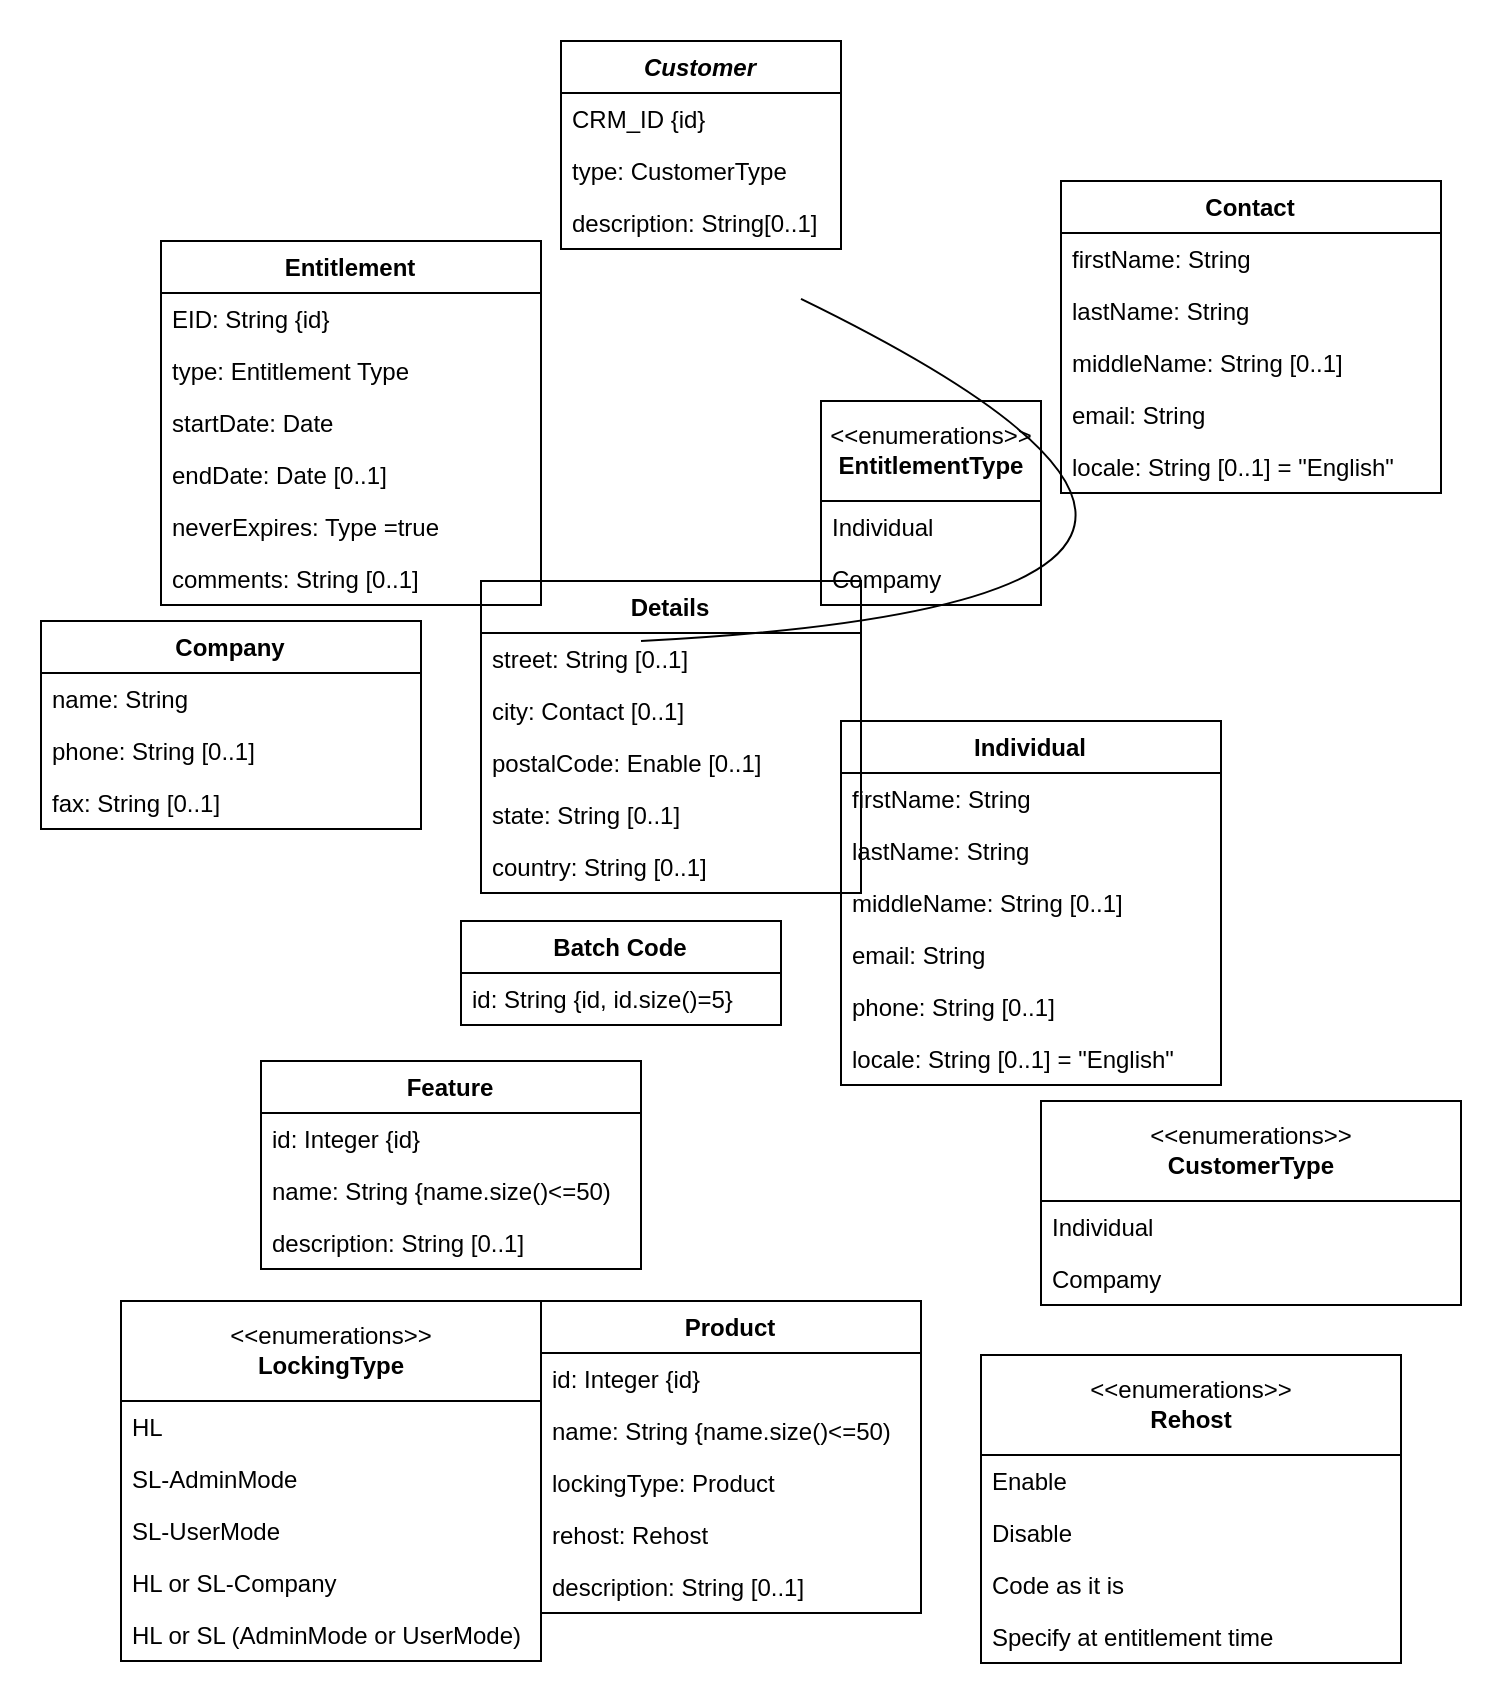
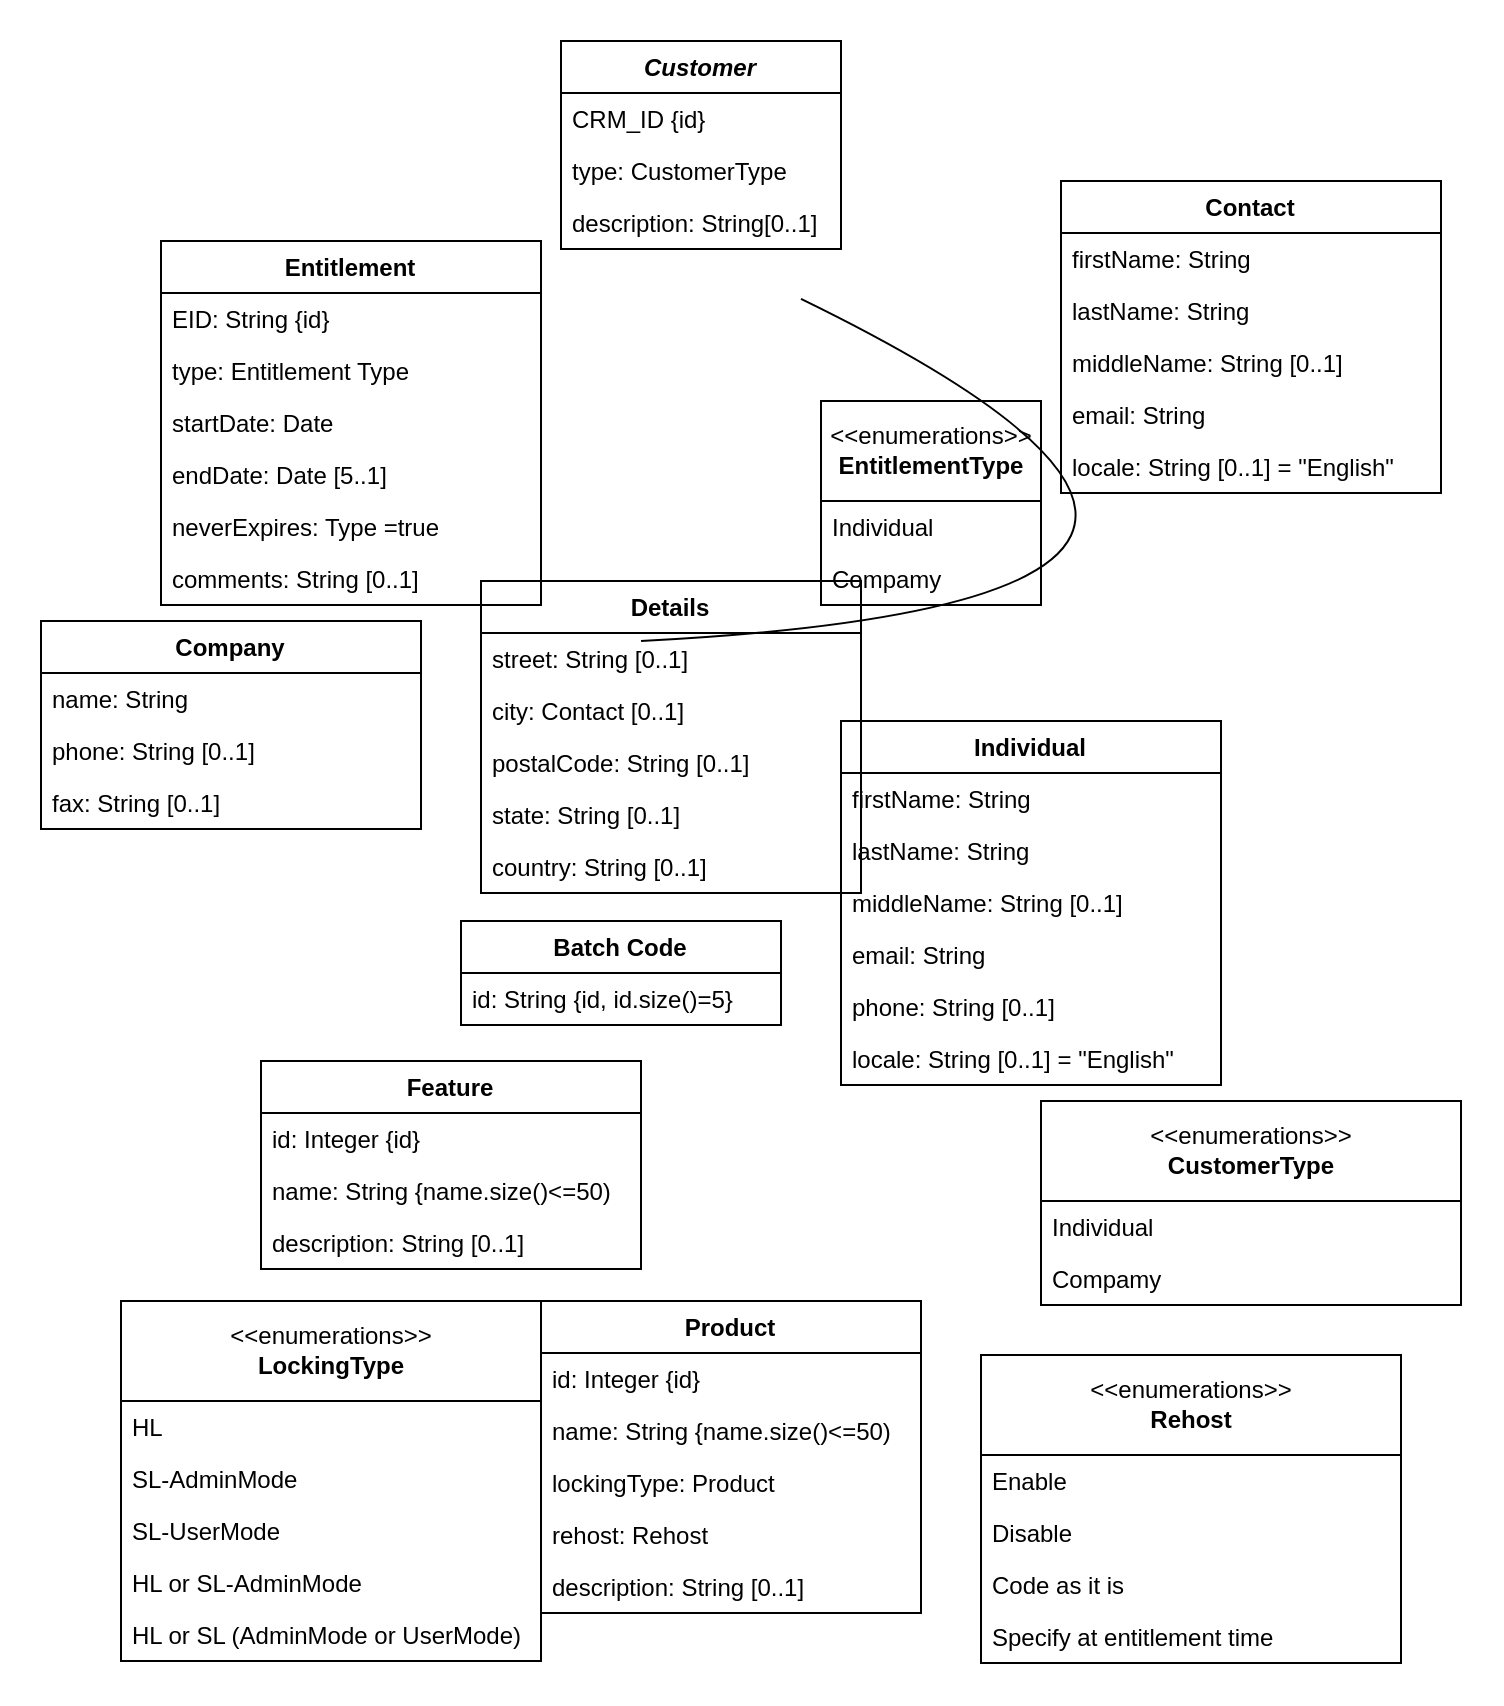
(291, 476) -> (291, 476)
(638, 764) -> (638, 764)
(233, 1584) -> (244, 1584)
